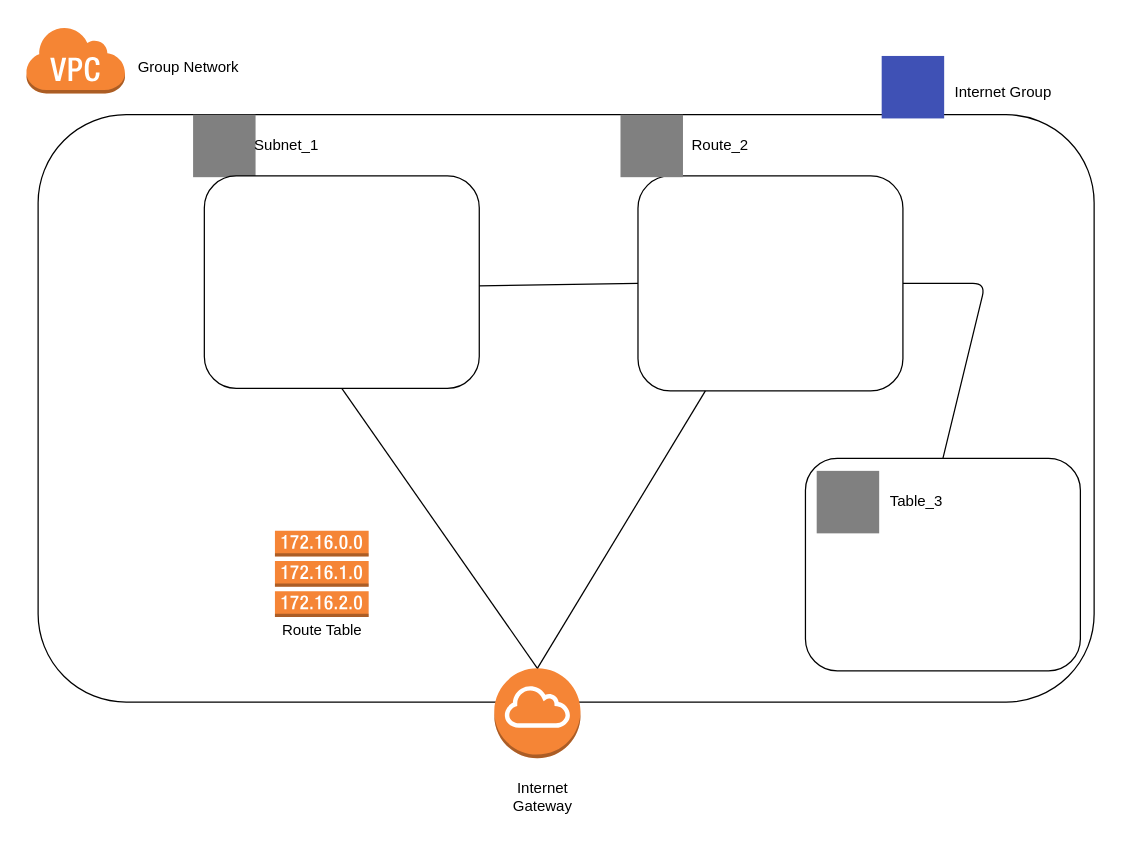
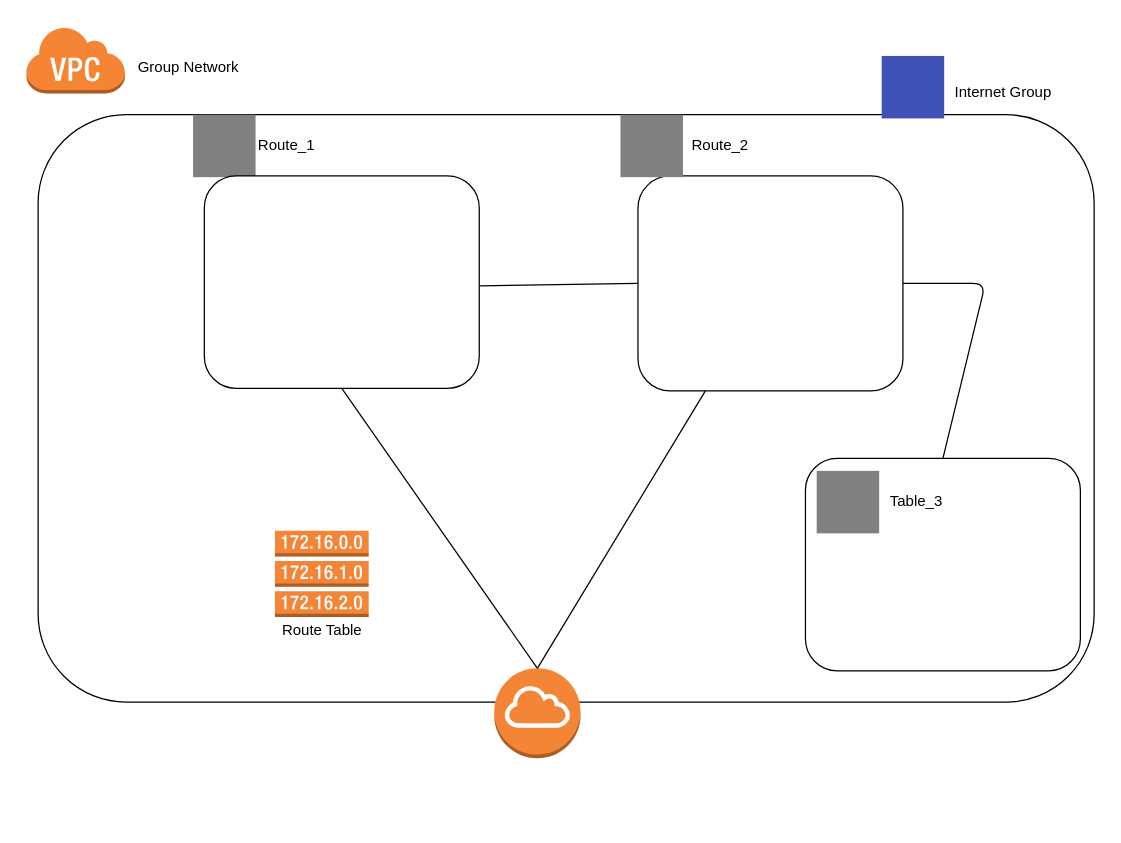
(287, 146) -> (287, 146)
(543, 797) -> none
